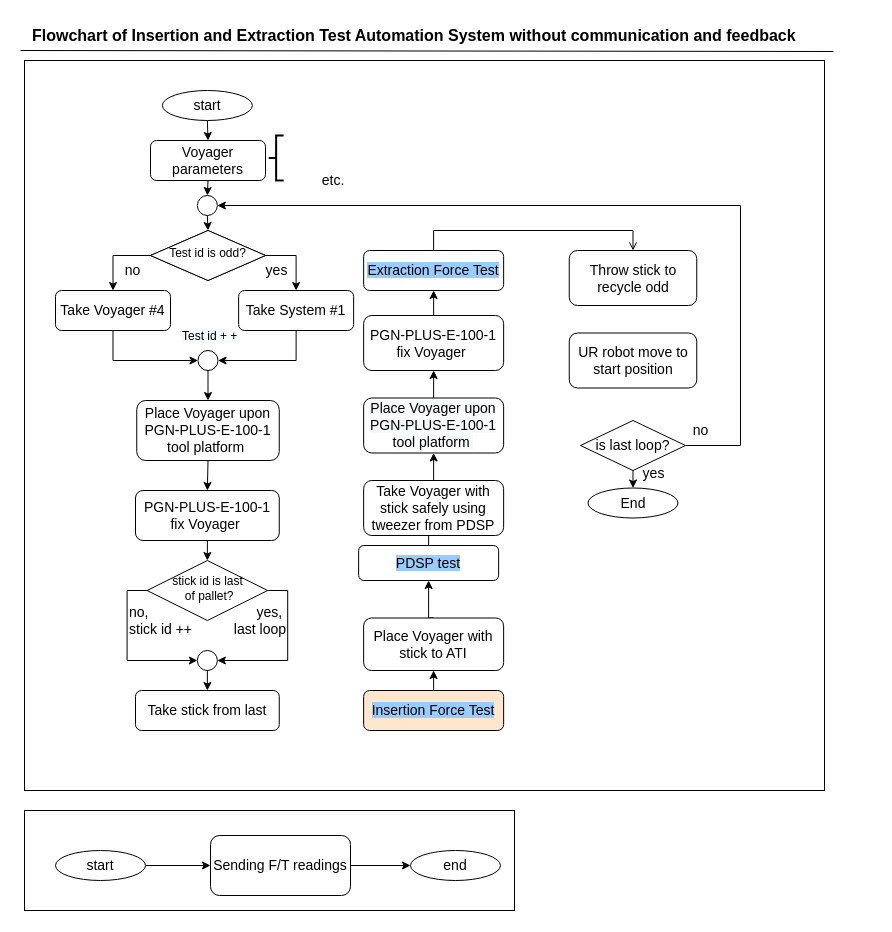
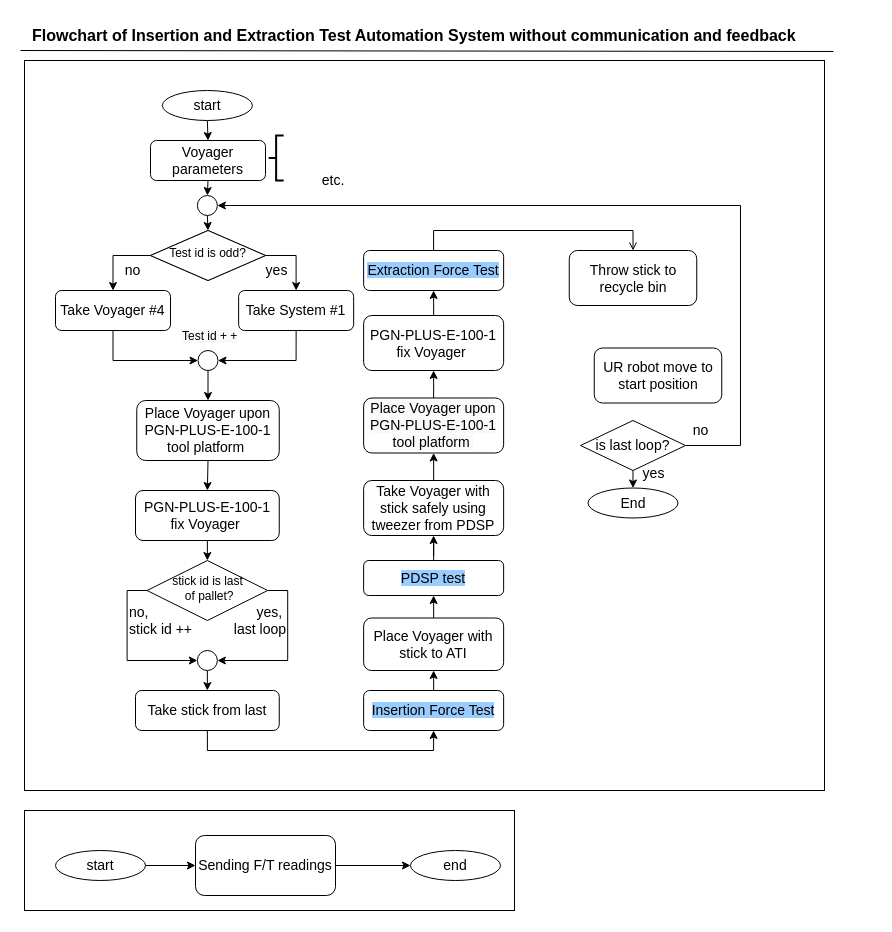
(634, 279) -> (634, 279)
(633, 361) -> (658, 376)
(429, 563) -> (434, 578)
(434, 711) -> (434, 711)
none -> (316, 751)
(281, 866) -> (266, 866)
